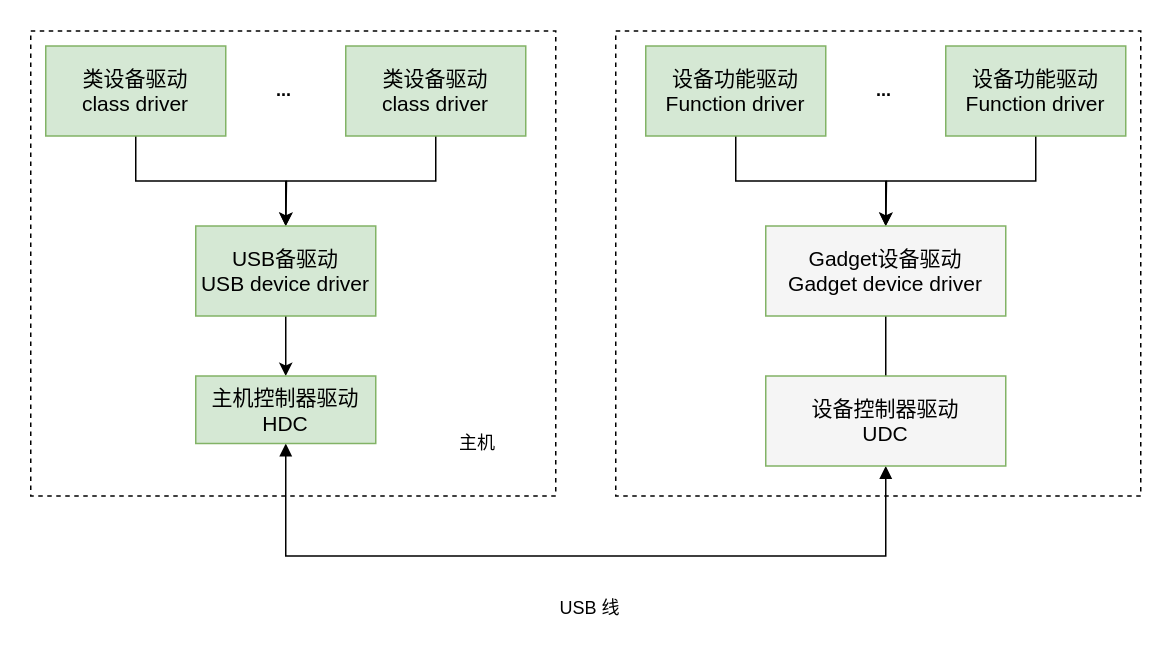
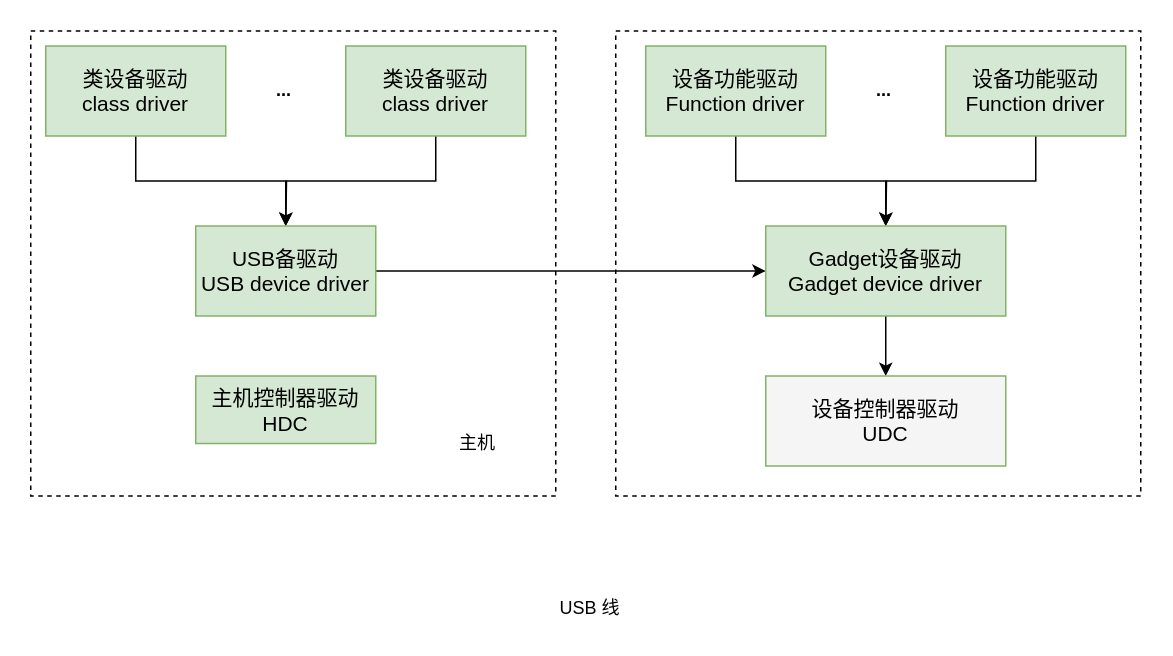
(886, 271) -> (886, 271)
(286, 341) -> (566, 271)
(886, 368) -> (886, 364)
(574, 556) -> none
